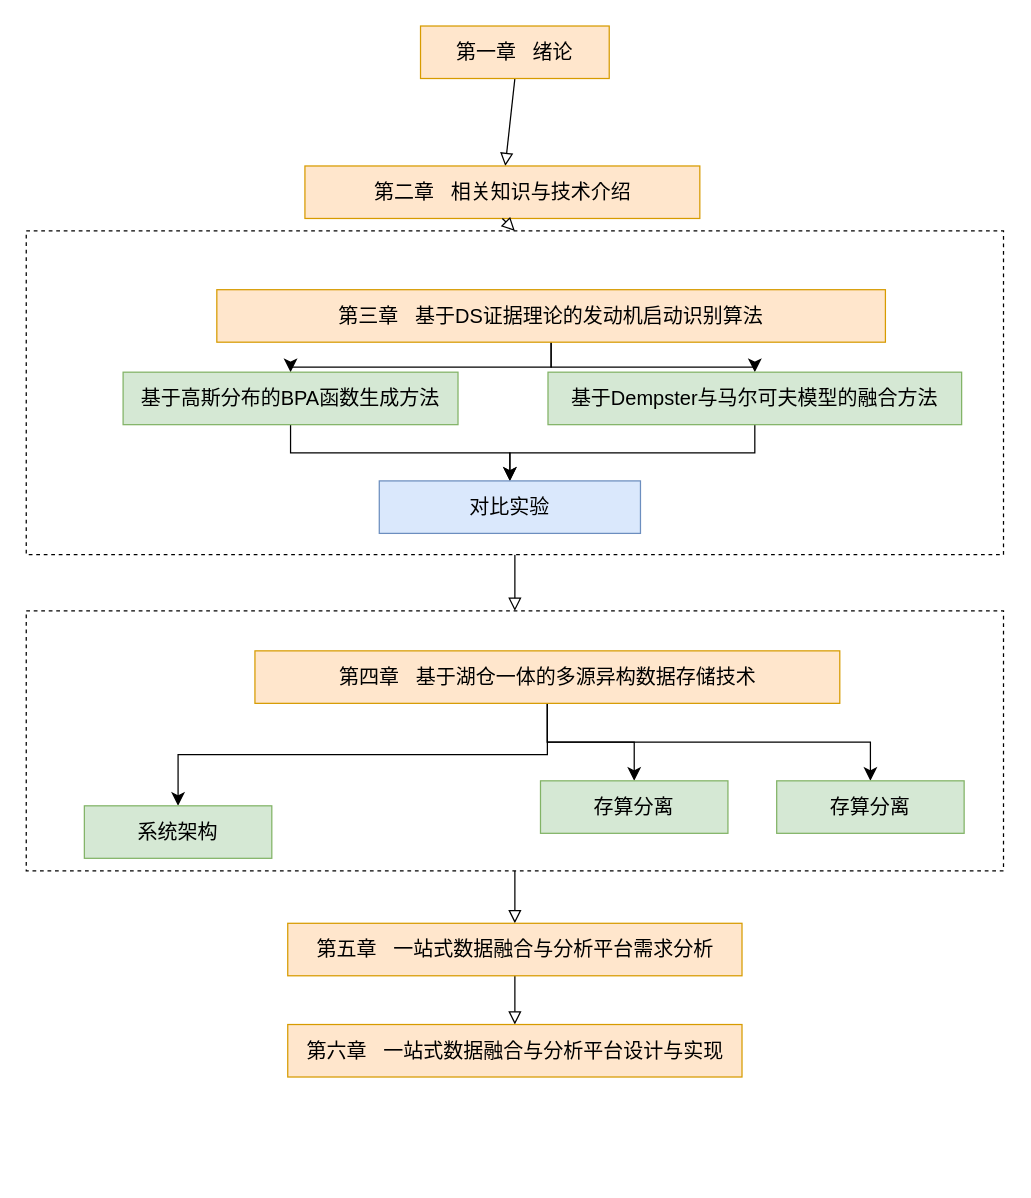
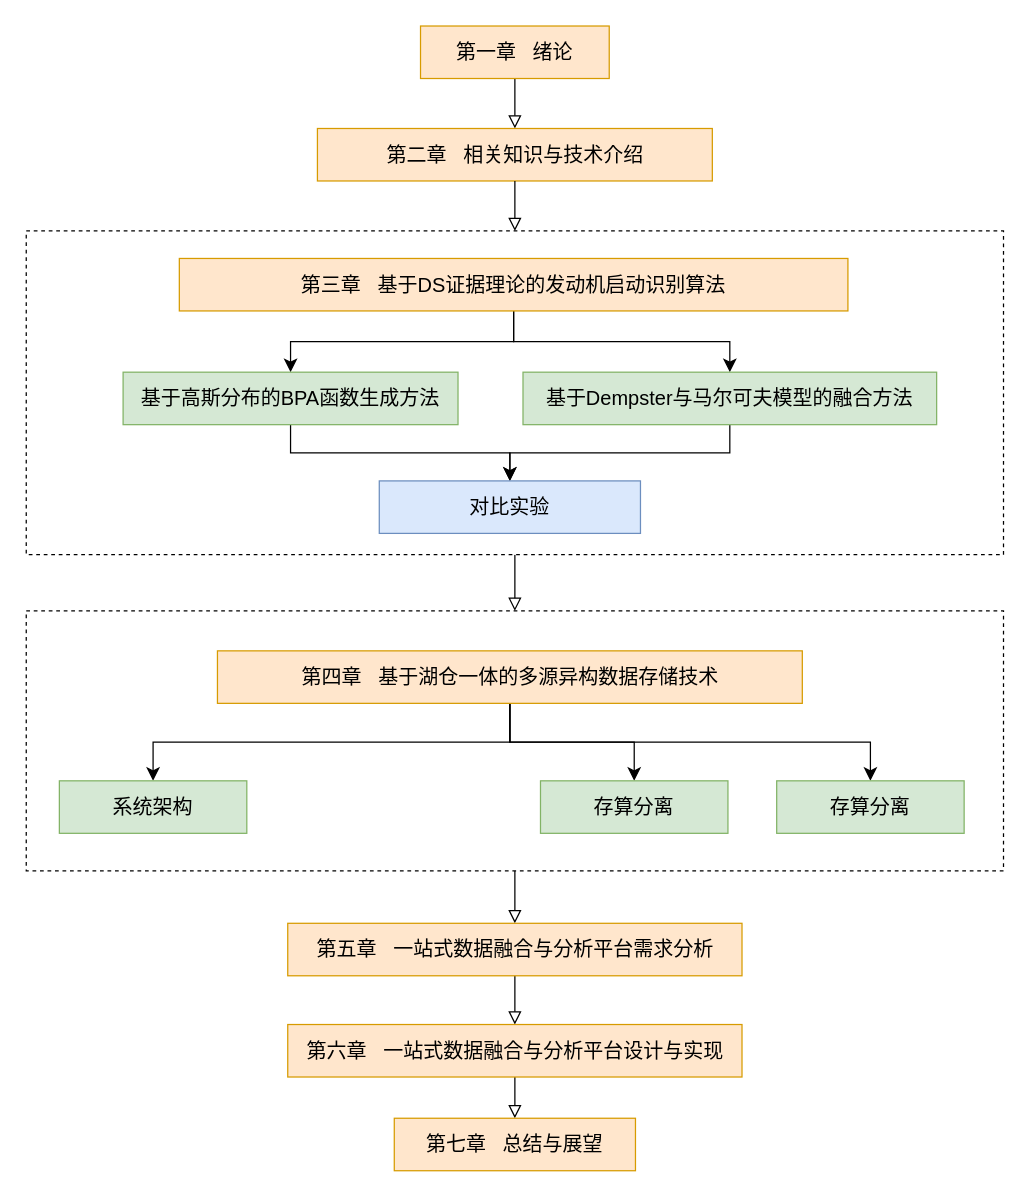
(503, 192) -> (515, 154)
(551, 316) -> (514, 284)
(755, 398) -> (730, 398)
(548, 677) -> (510, 677)
(178, 832) -> (153, 807)
none -> (515, 1091)
none -> (515, 1144)
